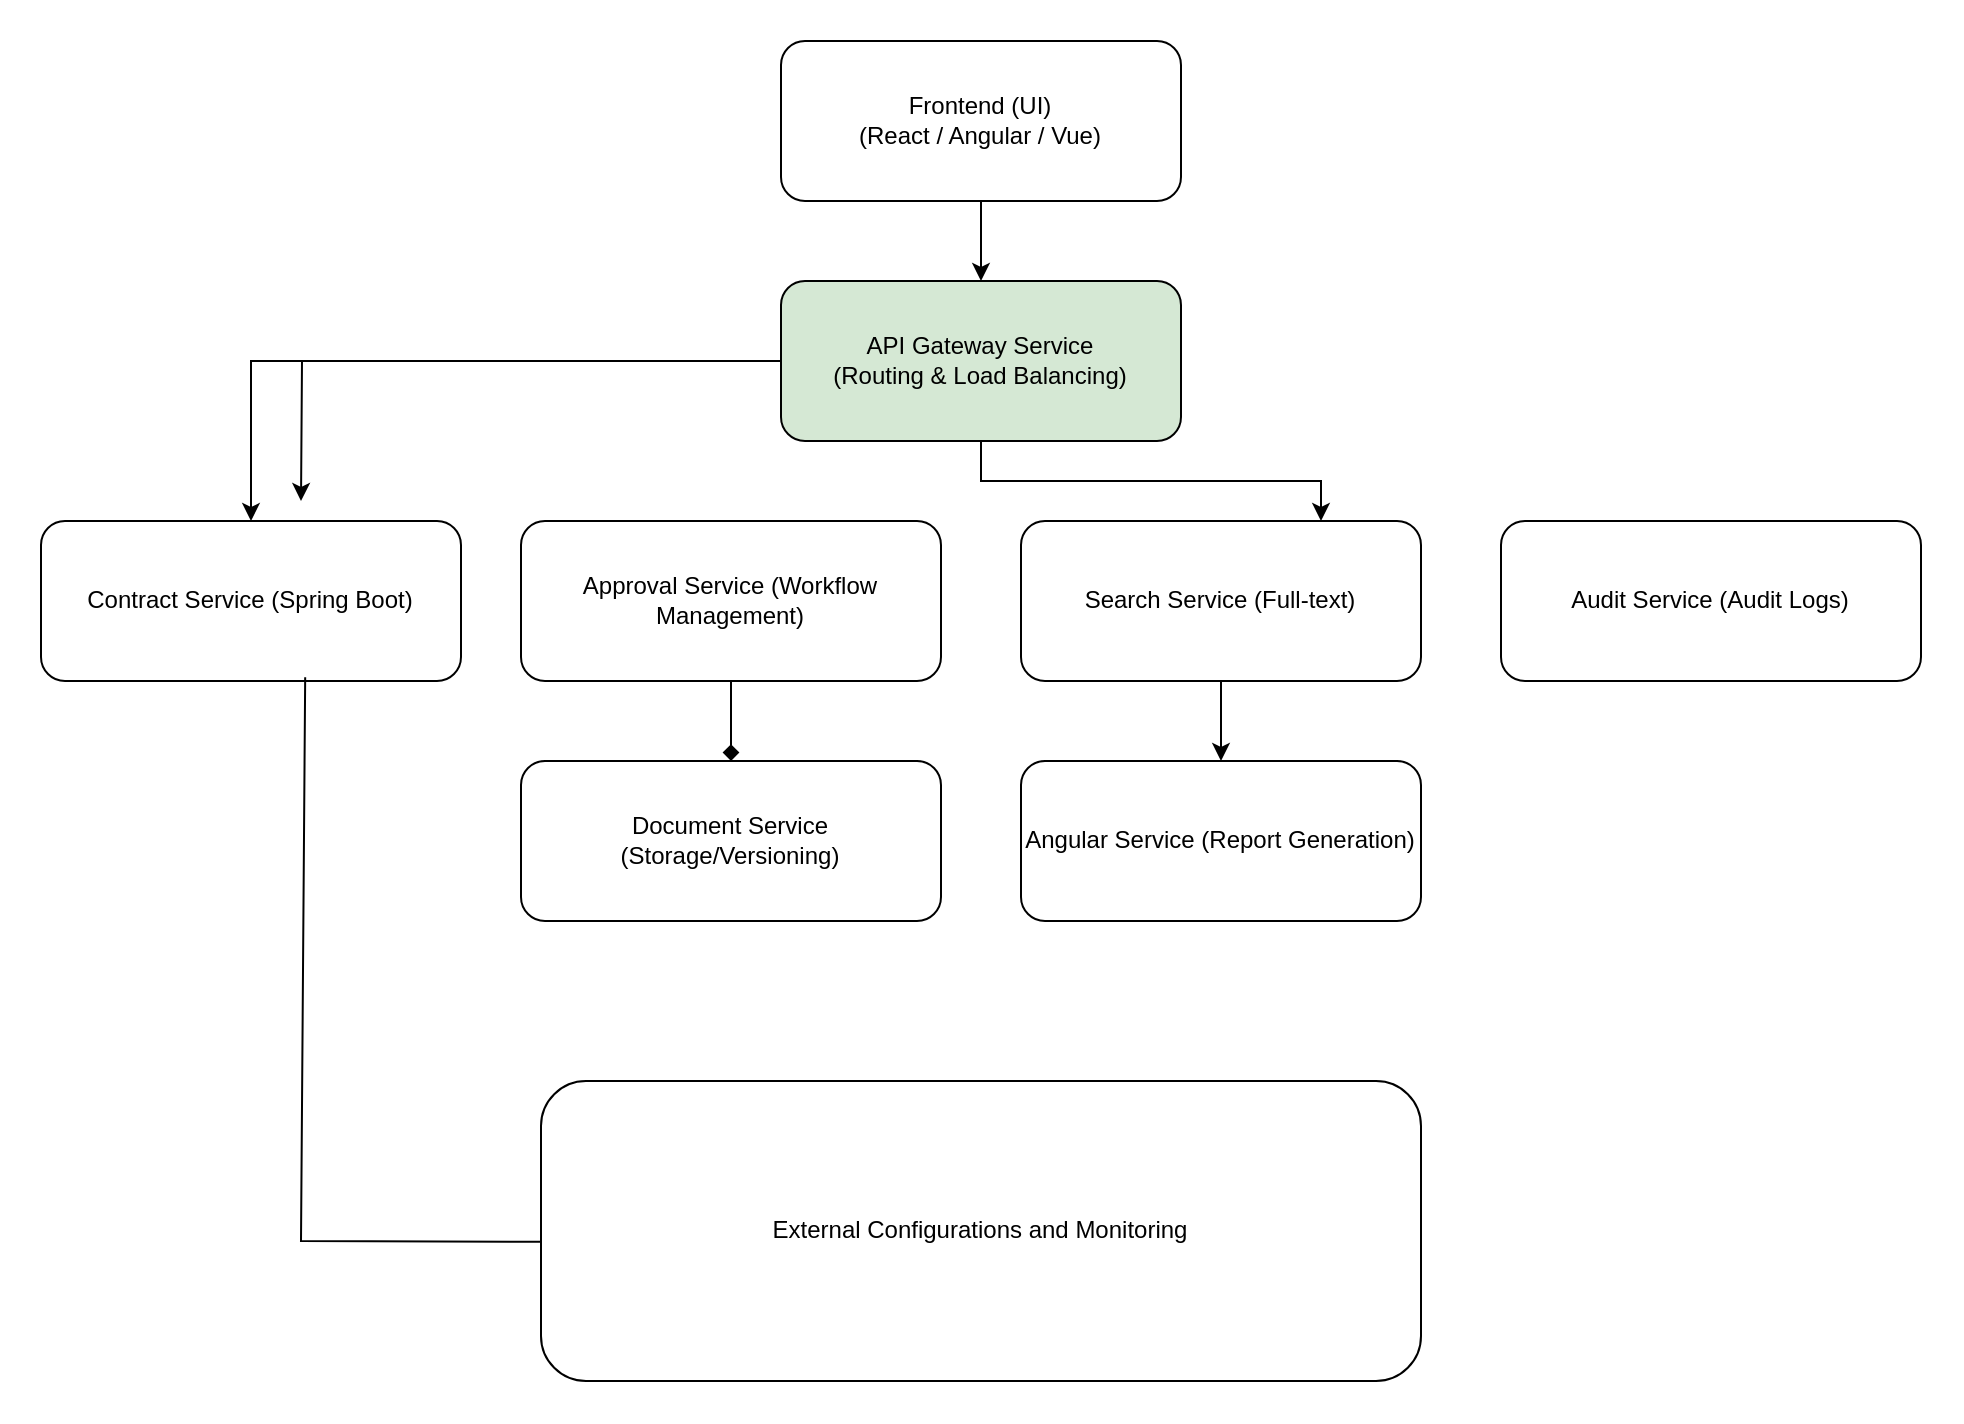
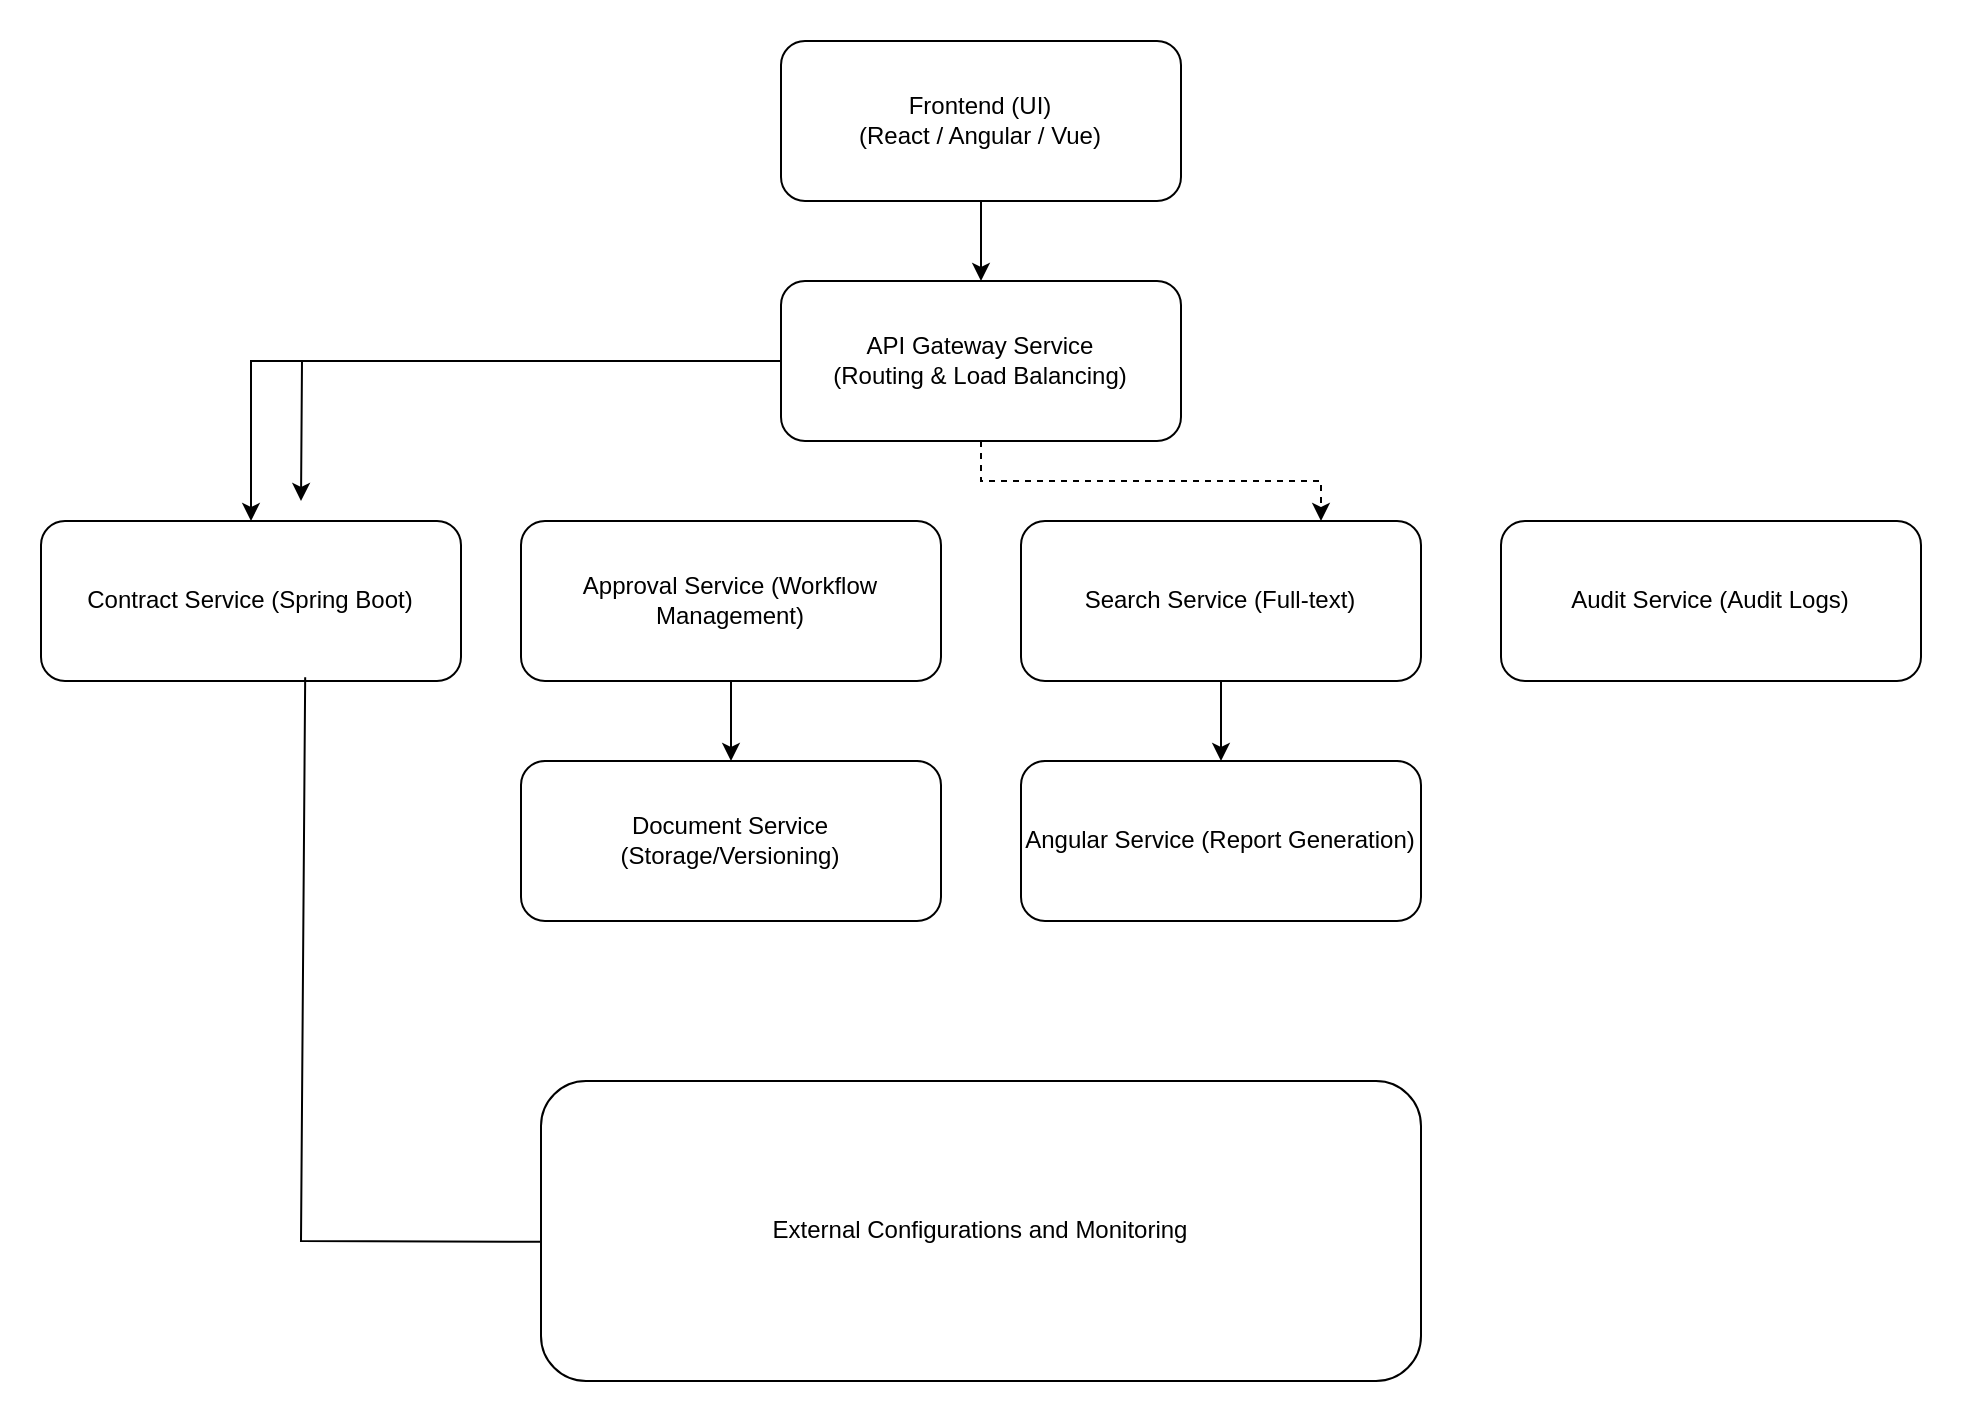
(981, 361) -> (981, 361)
(1146, 481) -> (1146, 481)
(731, 745) -> (731, 746)
